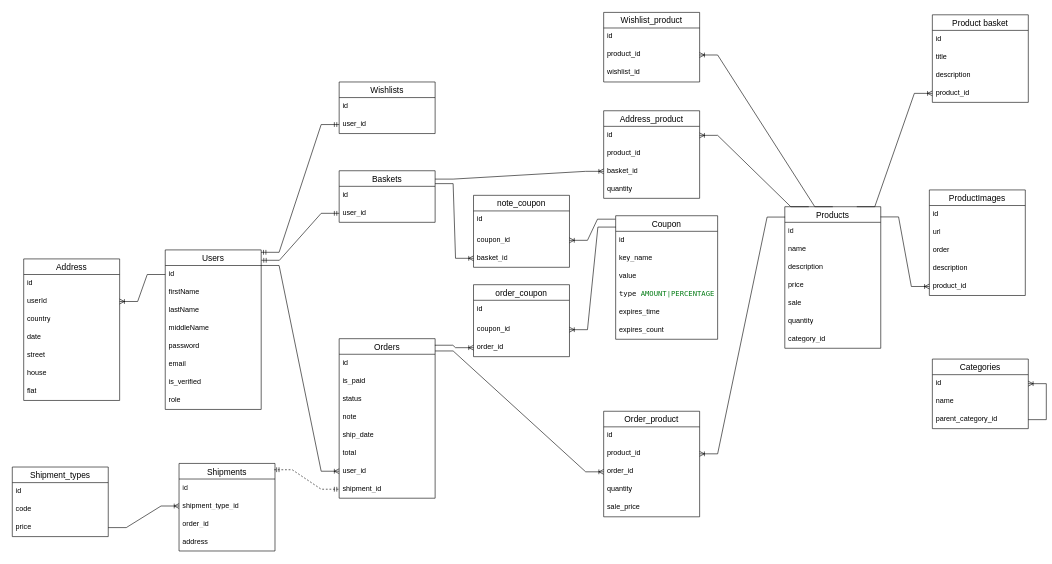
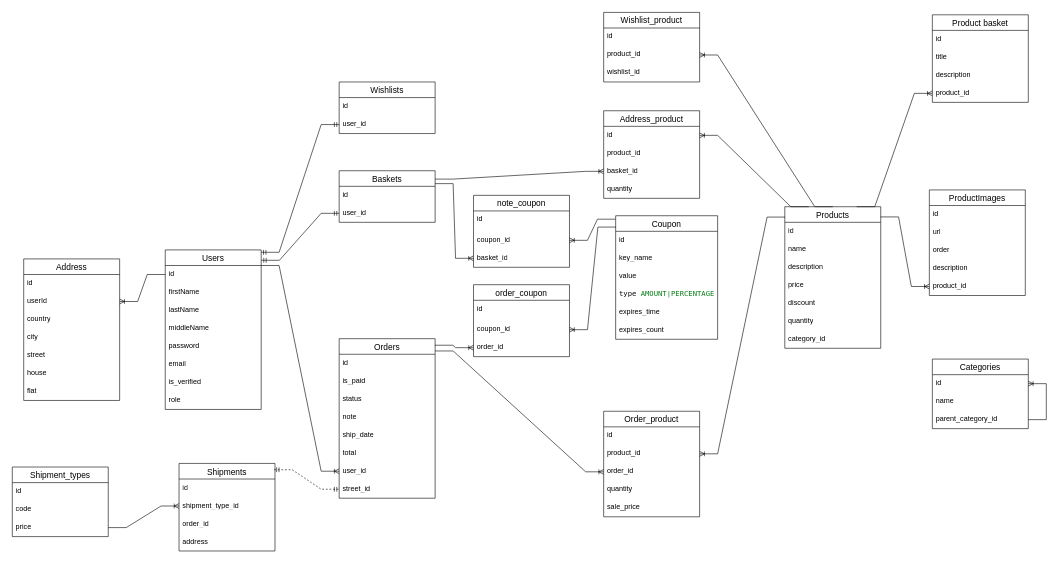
(796, 303) -> (804, 303)
(35, 337) -> (34, 337)
(363, 489) -> (360, 489)
